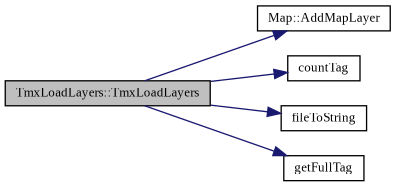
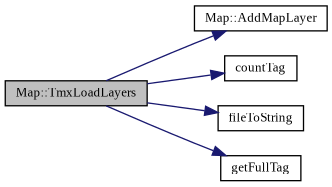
(108, 93) -> (76, 93)
